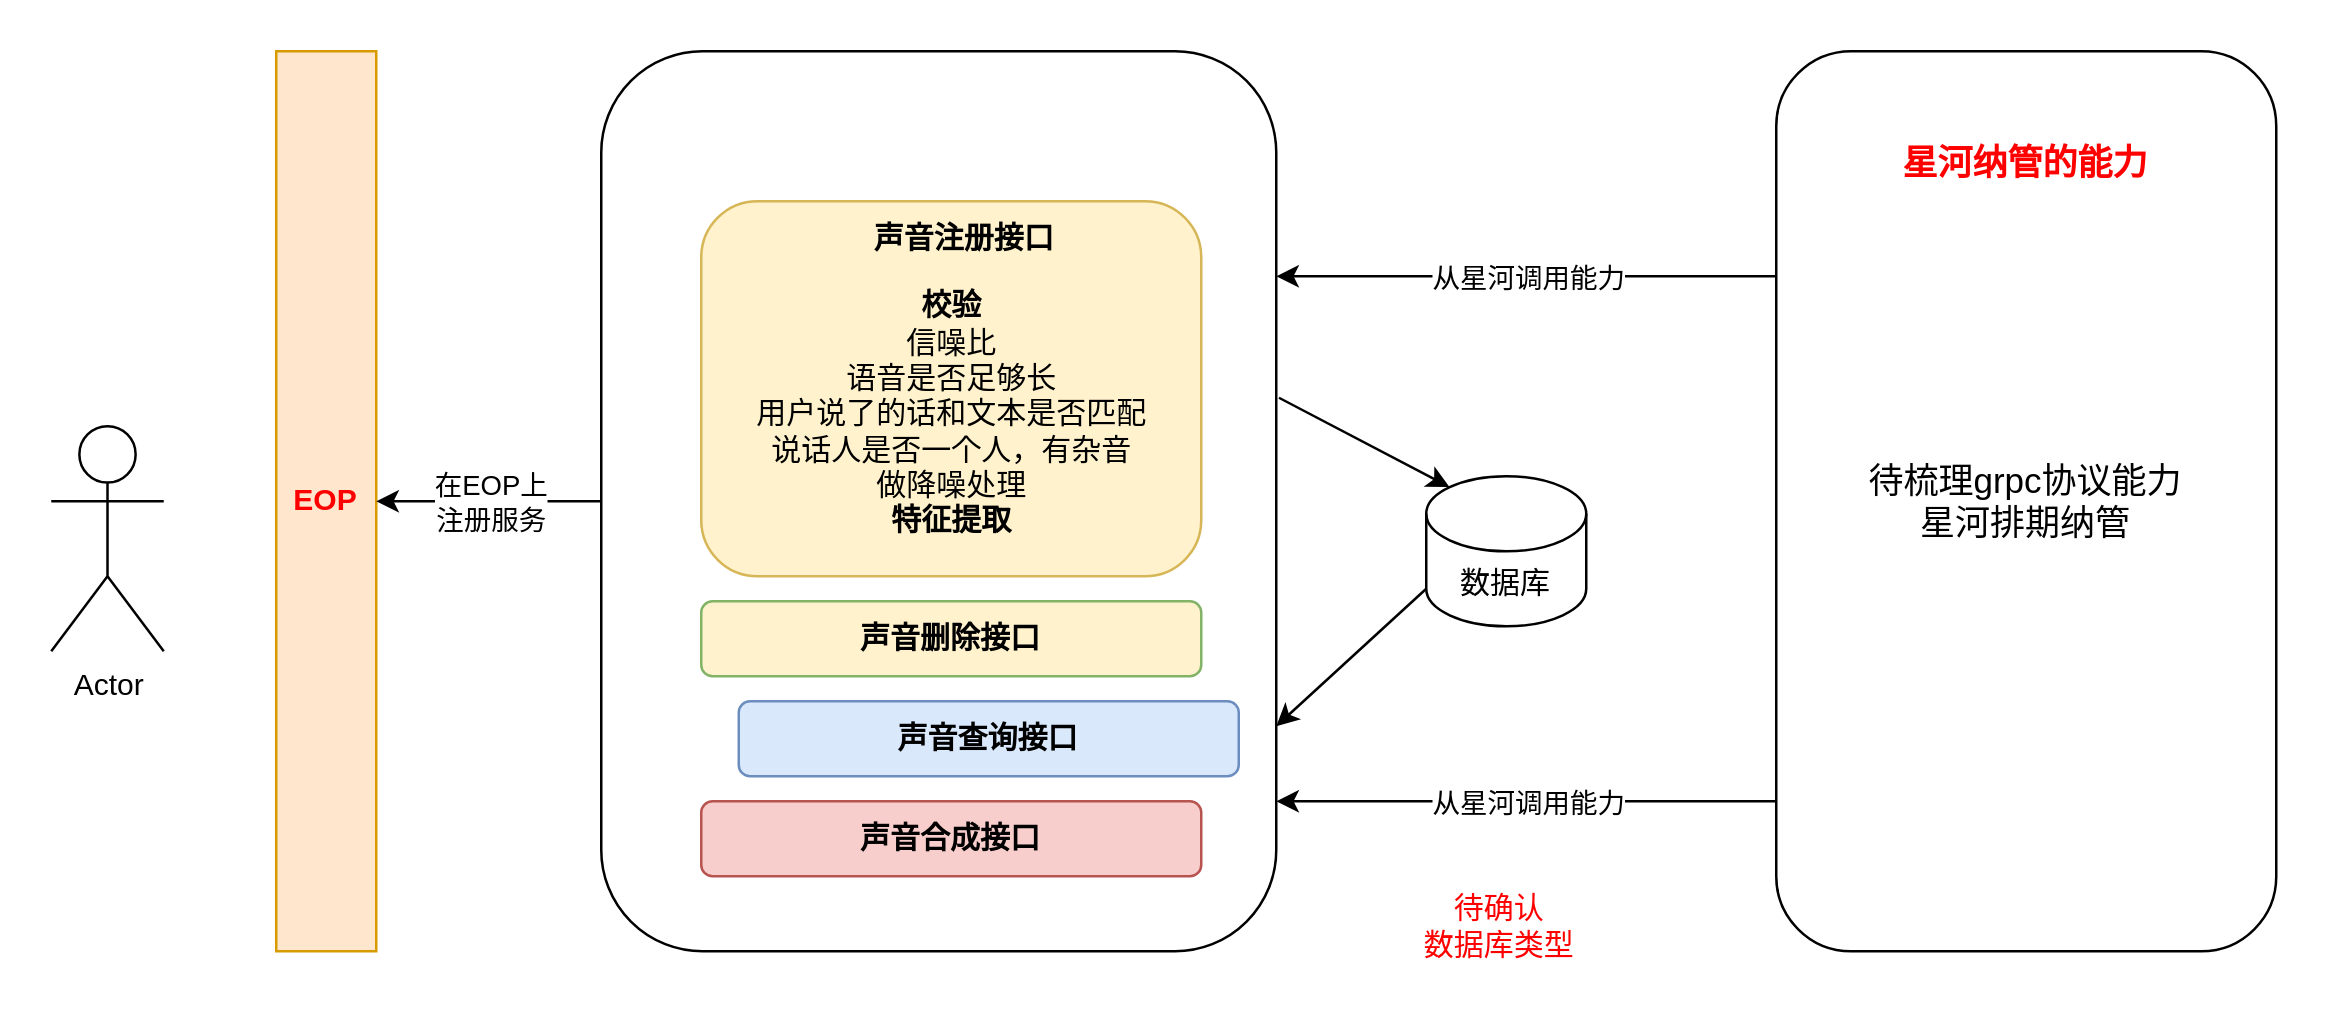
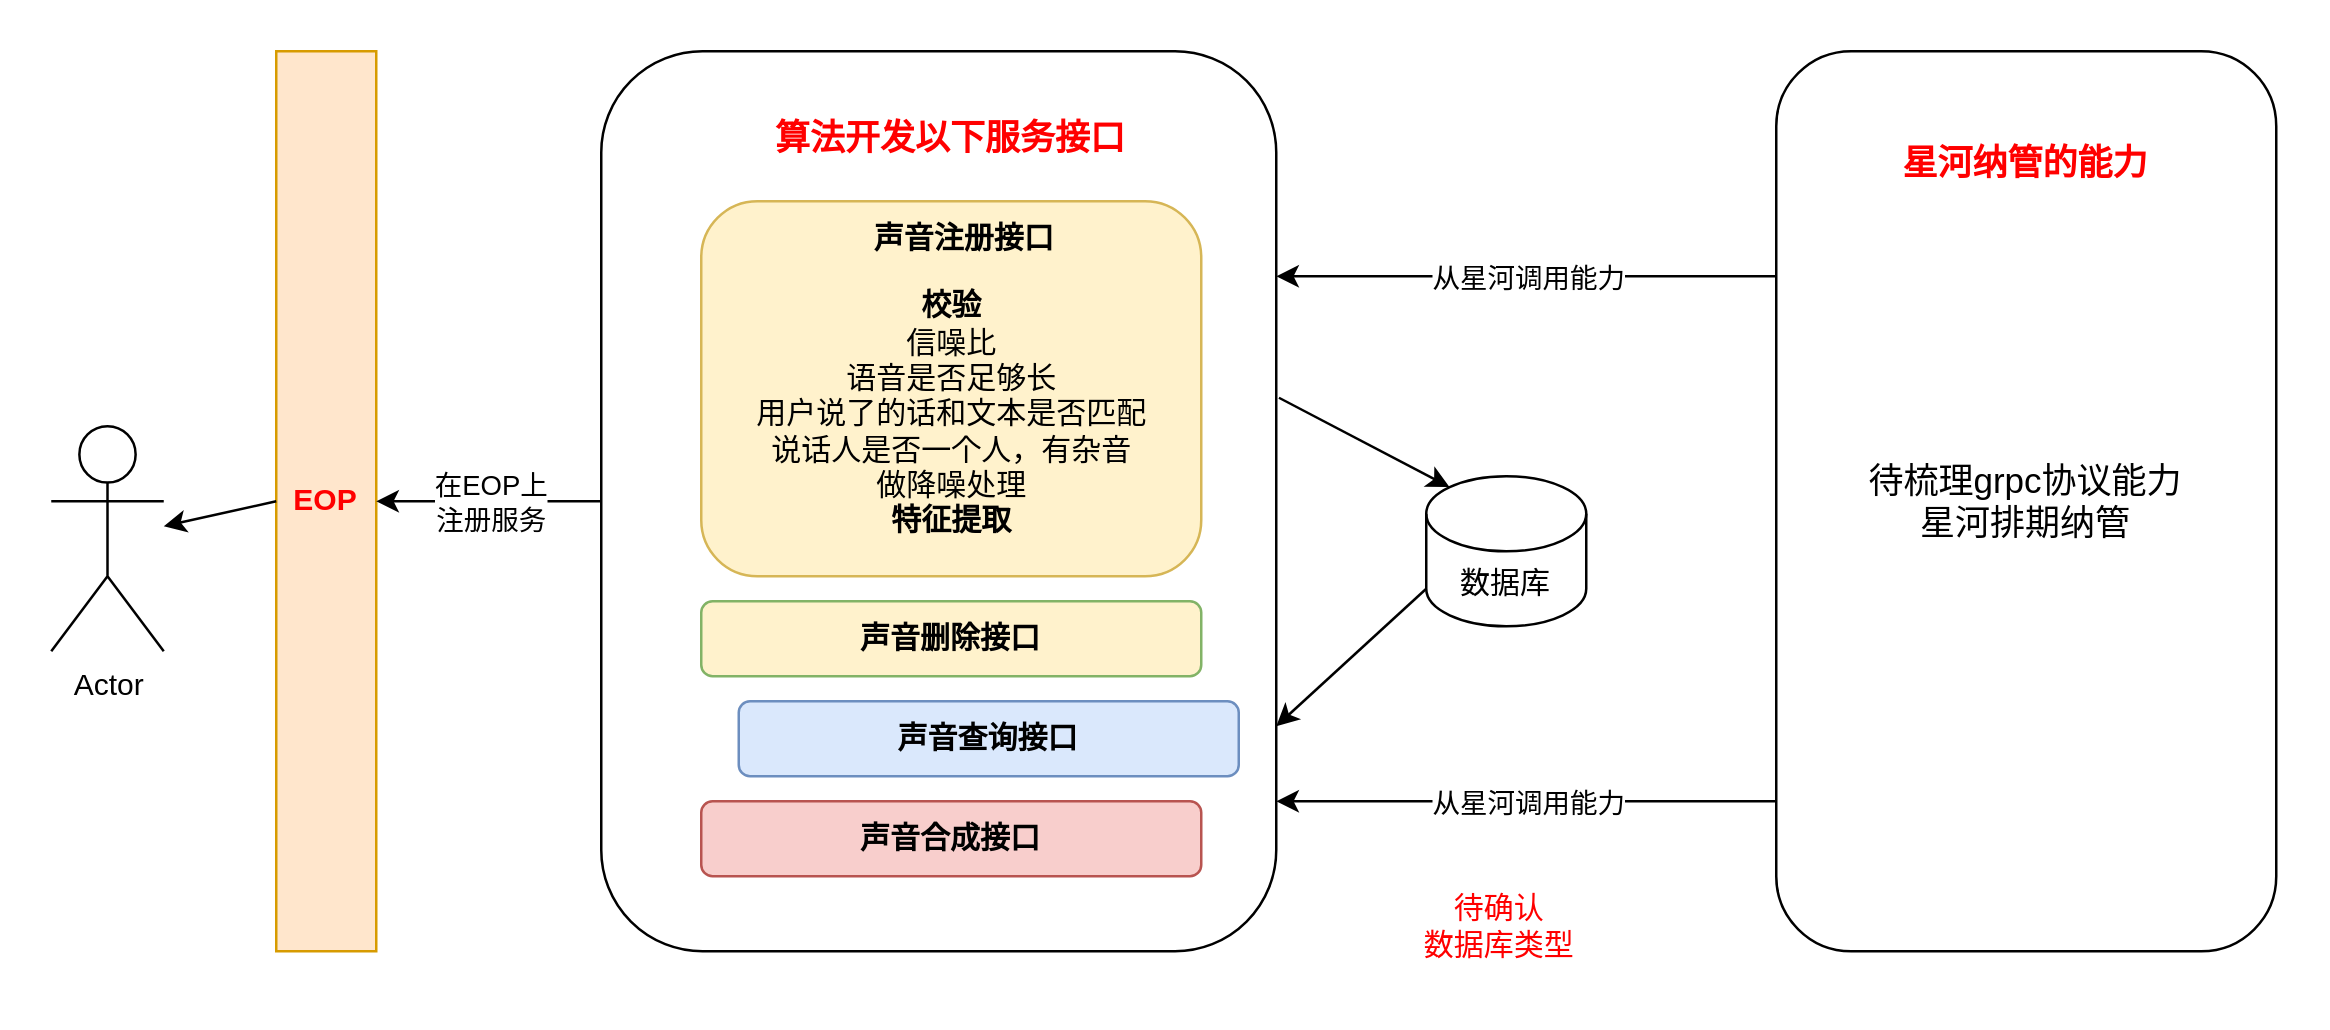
none -> (951, 139)
none -> (228, 512)
